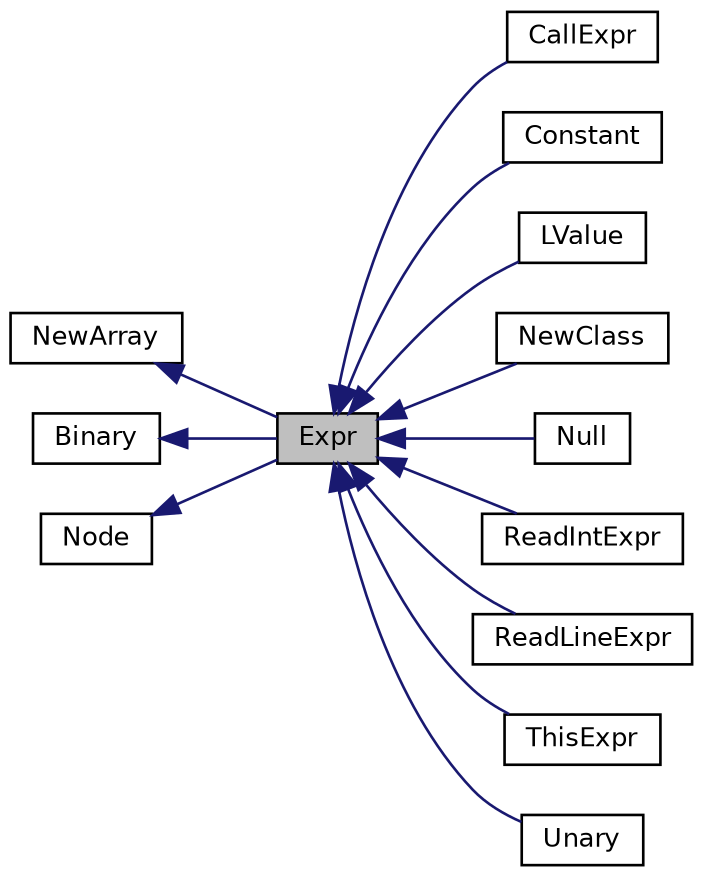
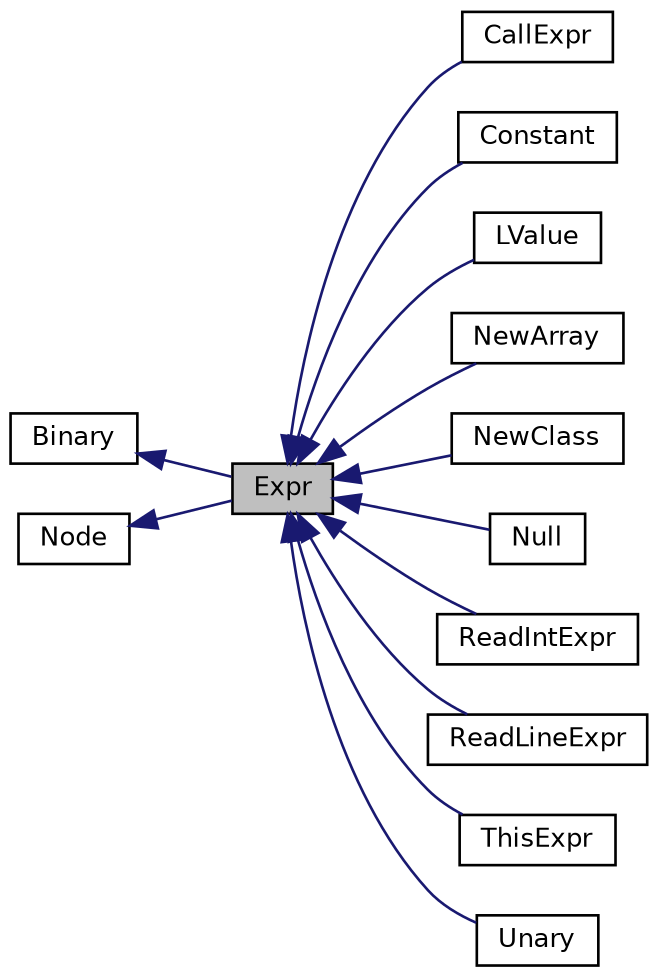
(229, 396) -> (406, 402)
